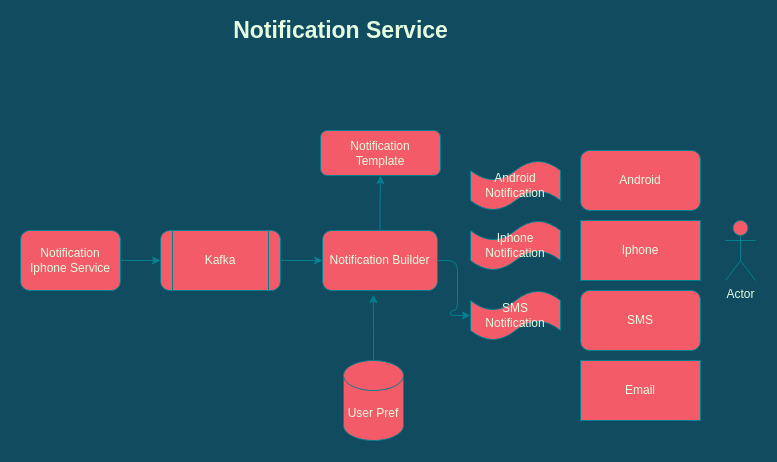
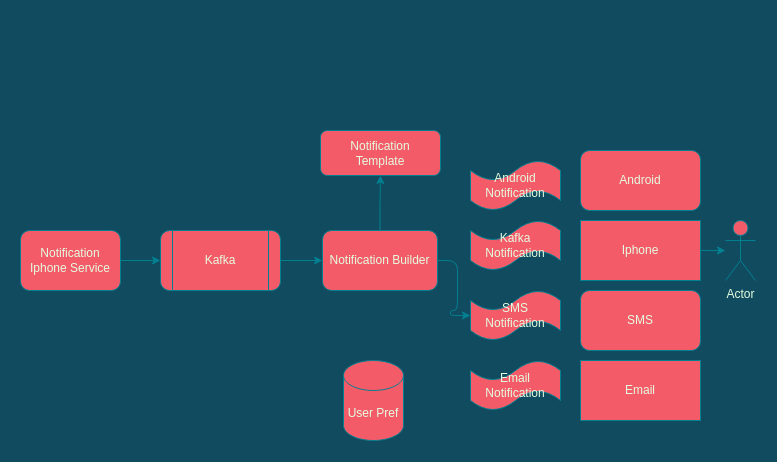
(341, 31) -> none
(516, 246) -> (516, 246)
none -> (714, 251)
(373, 332) -> none
none -> (516, 386)
